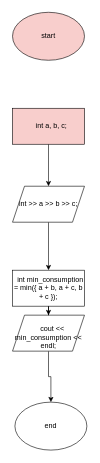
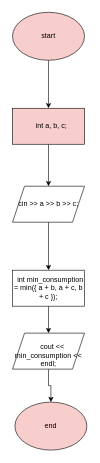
none -> (48, 82)
(48, 204) -> (48, 204)
(48, 333) -> (48, 351)
(51, 426) -> (51, 426)
